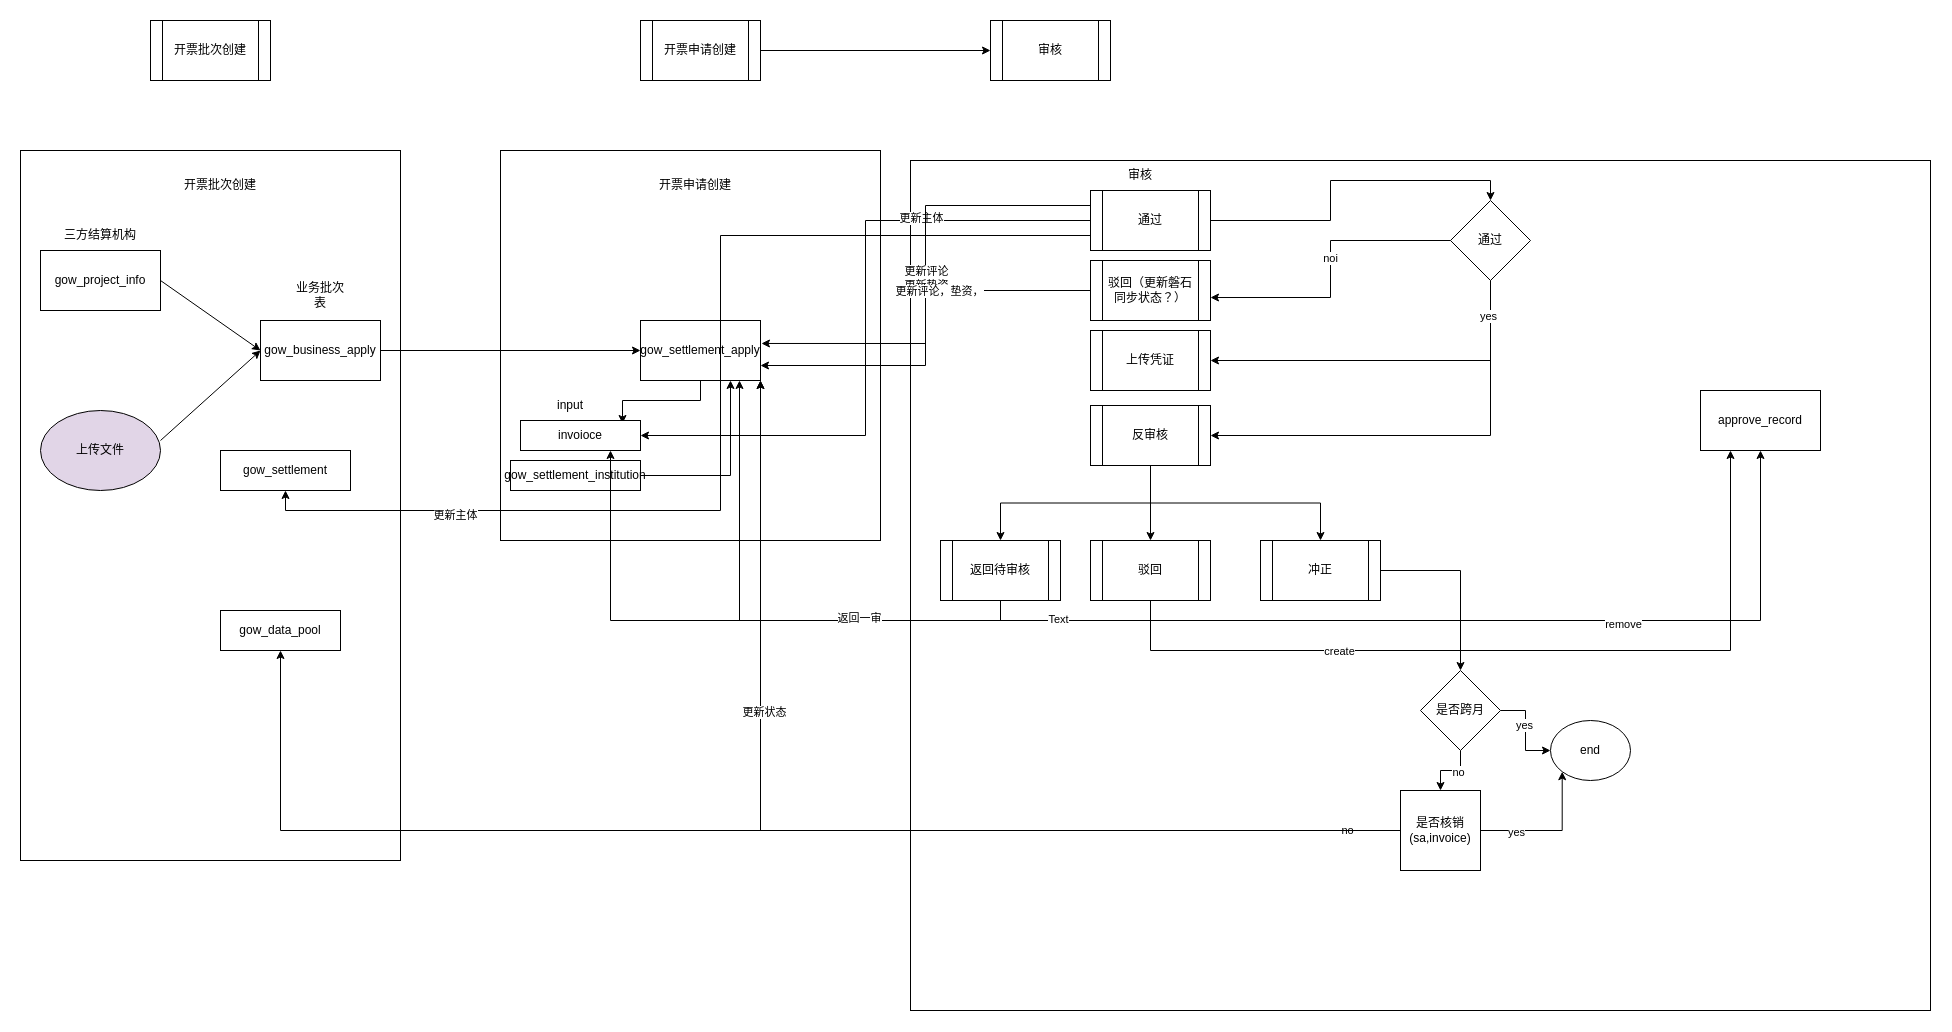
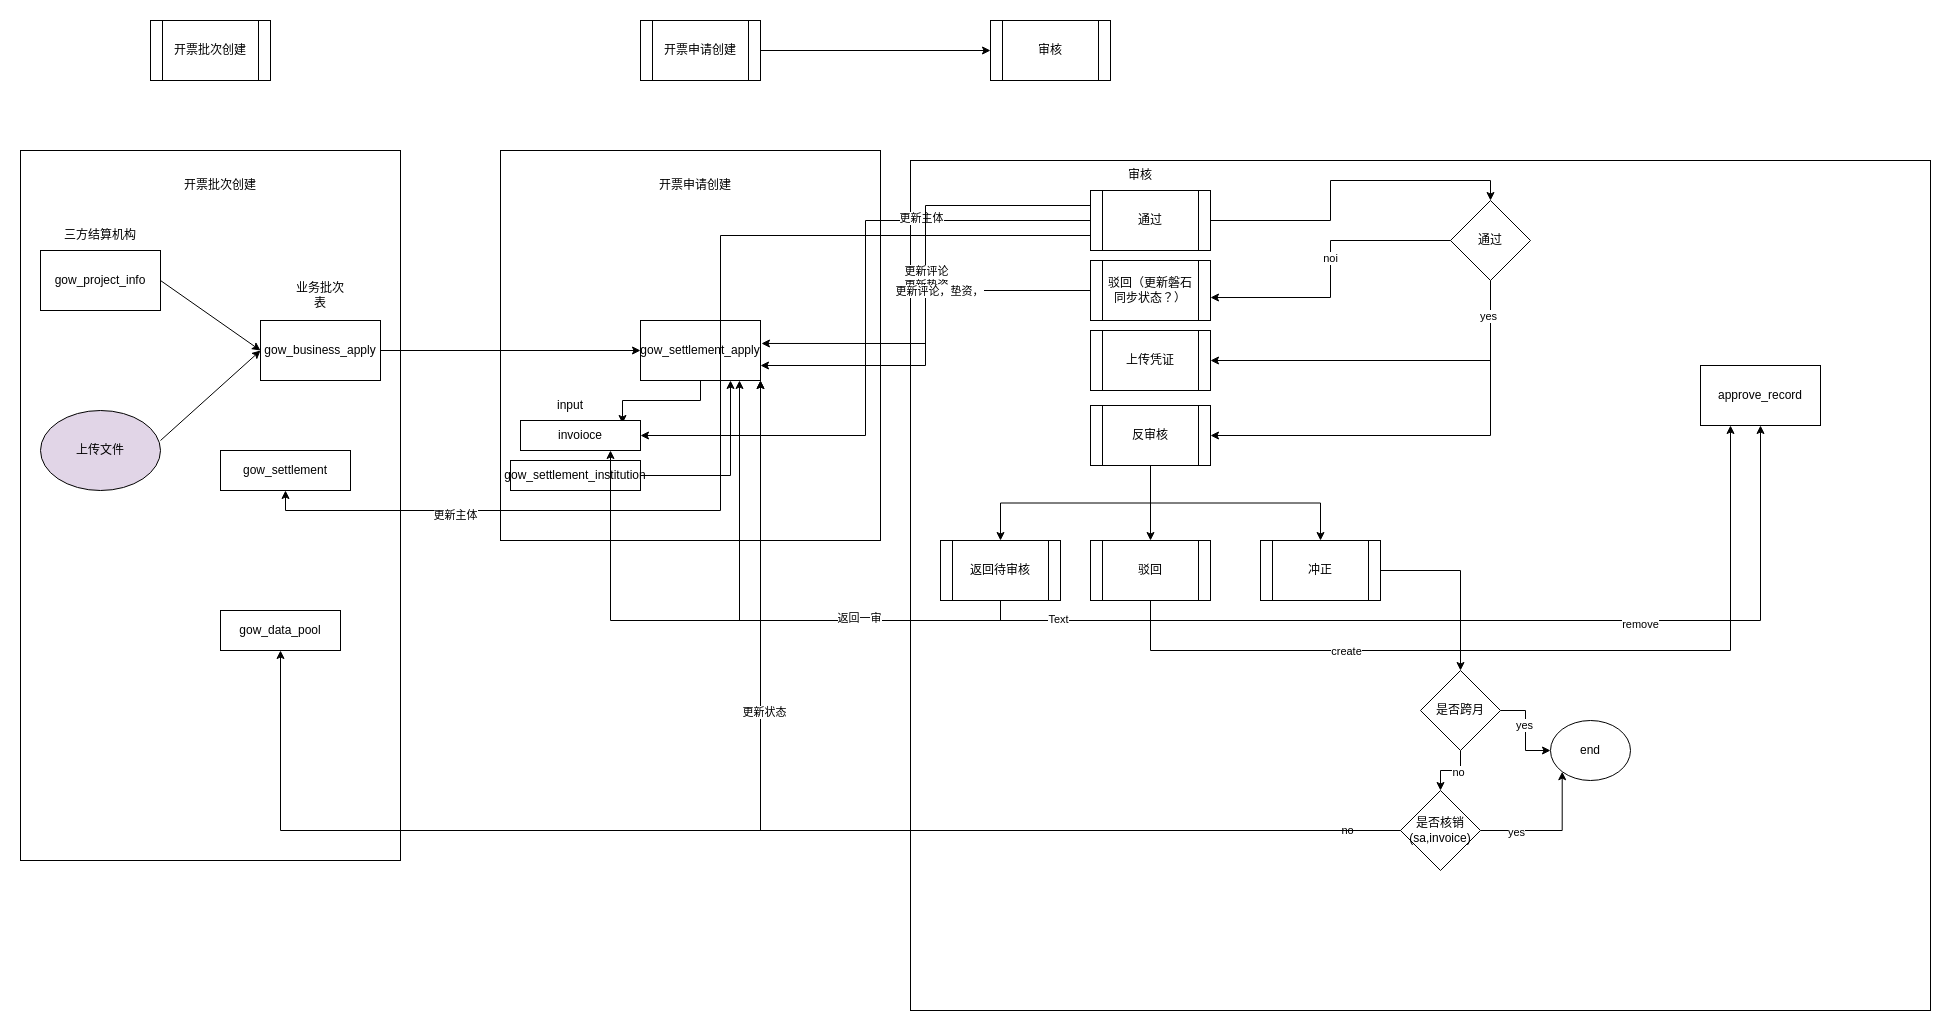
(1761, 421) -> (1761, 396)
(1441, 831) -> (1441, 831)
